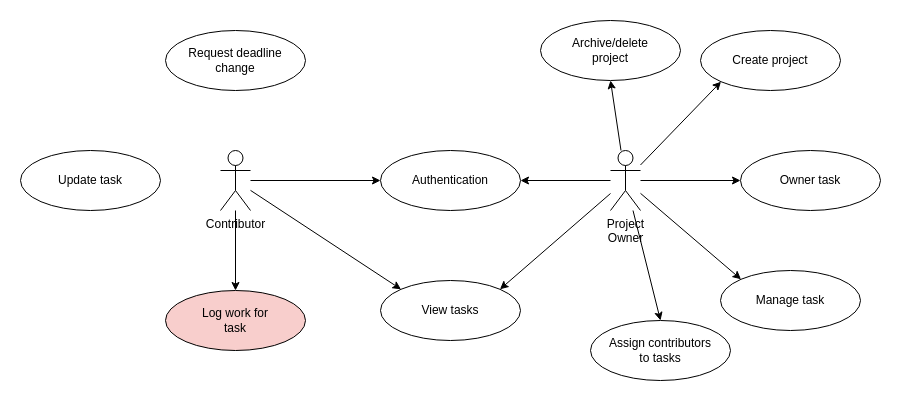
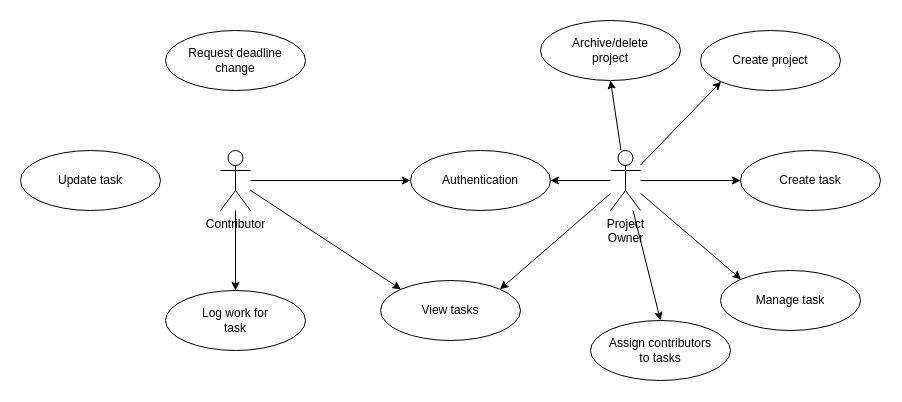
(451, 181) -> (481, 181)
(811, 181) -> (811, 181)
(236, 321) -> (236, 321)
